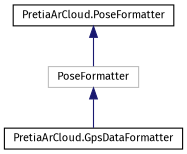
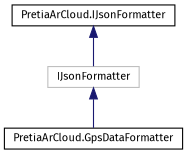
(94, 15) -> (94, 15)
(94, 77) -> (94, 77)
